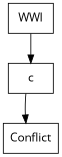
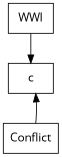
(25, 104) -> (36, 113)
